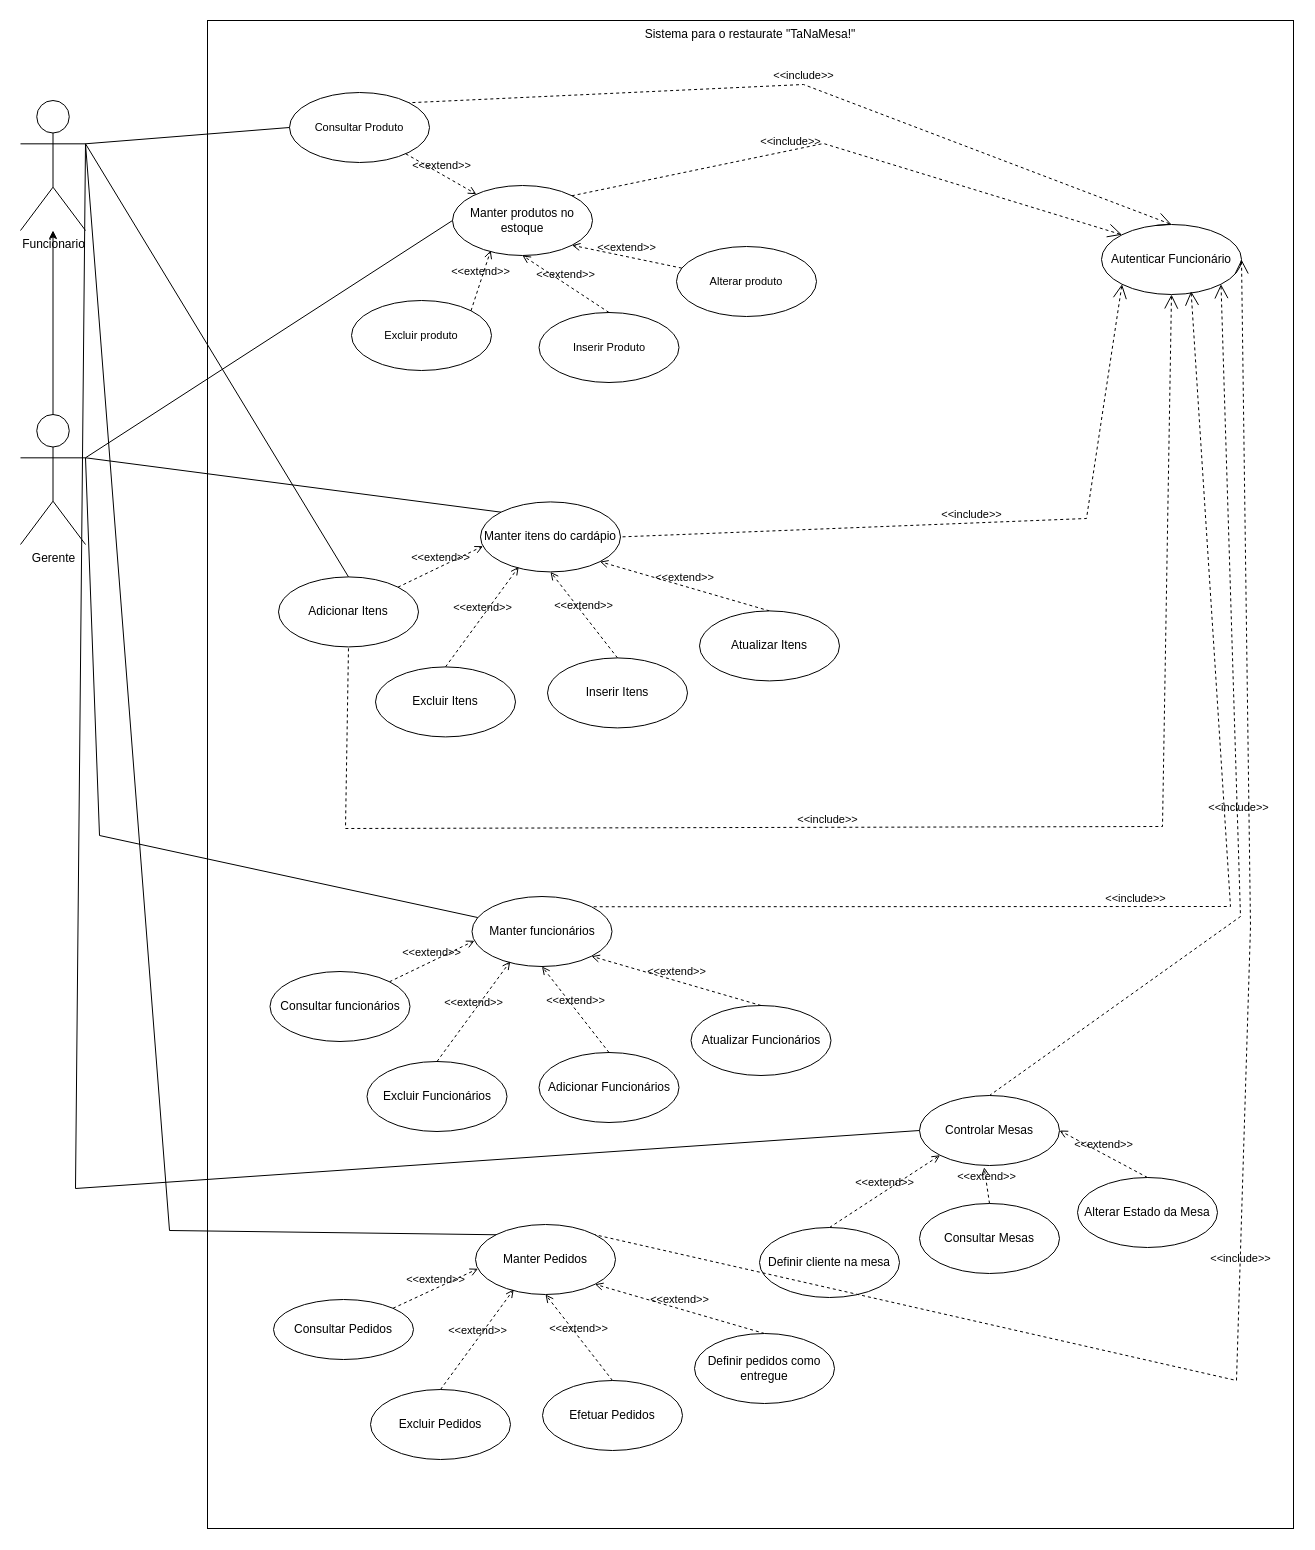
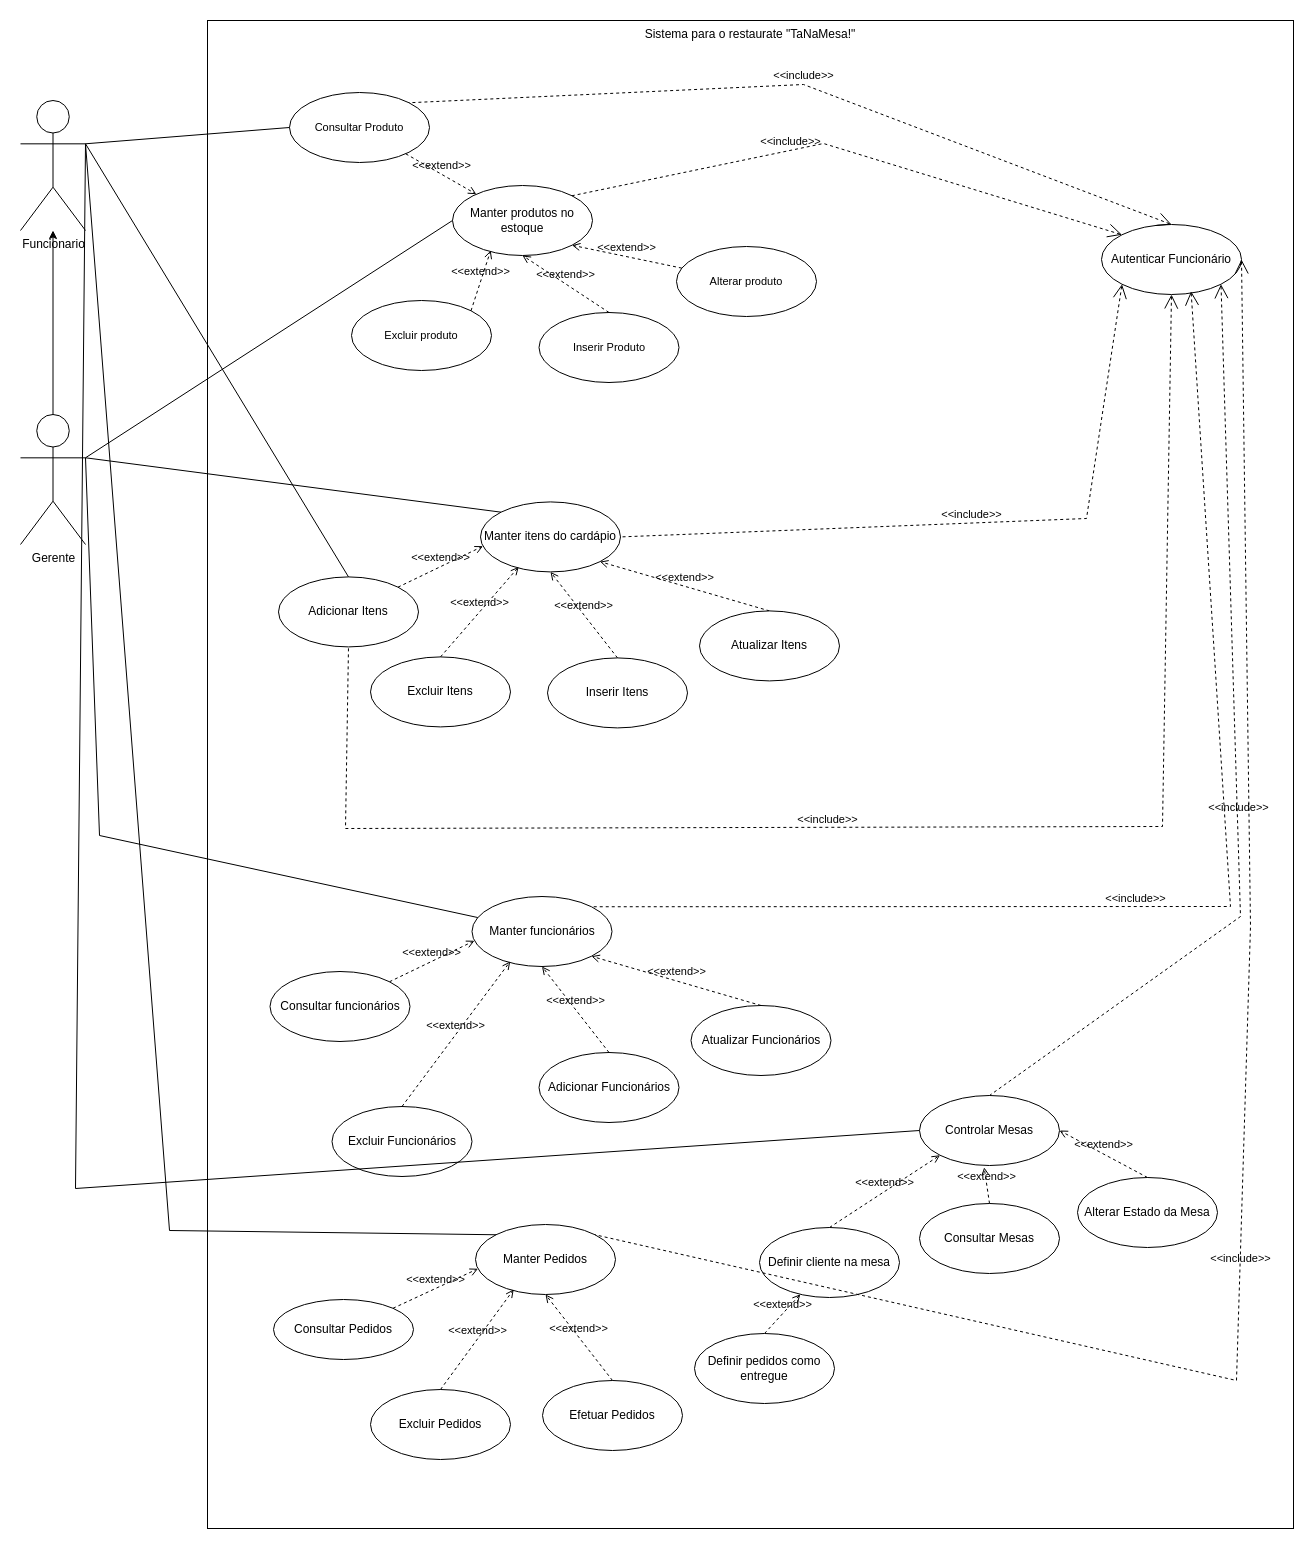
(446, 702) -> (441, 692)
(437, 1097) -> (402, 1142)
(681, 1309) -> (782, 1315)
